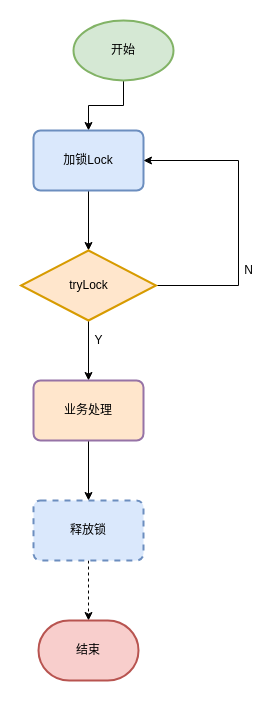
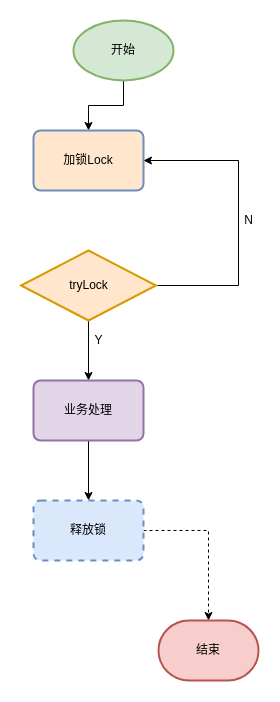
(89, 161) -> (89, 161)
(89, 217) -> none
(249, 271) -> (249, 221)
(89, 411) -> (89, 411)
(89, 651) -> (209, 651)
